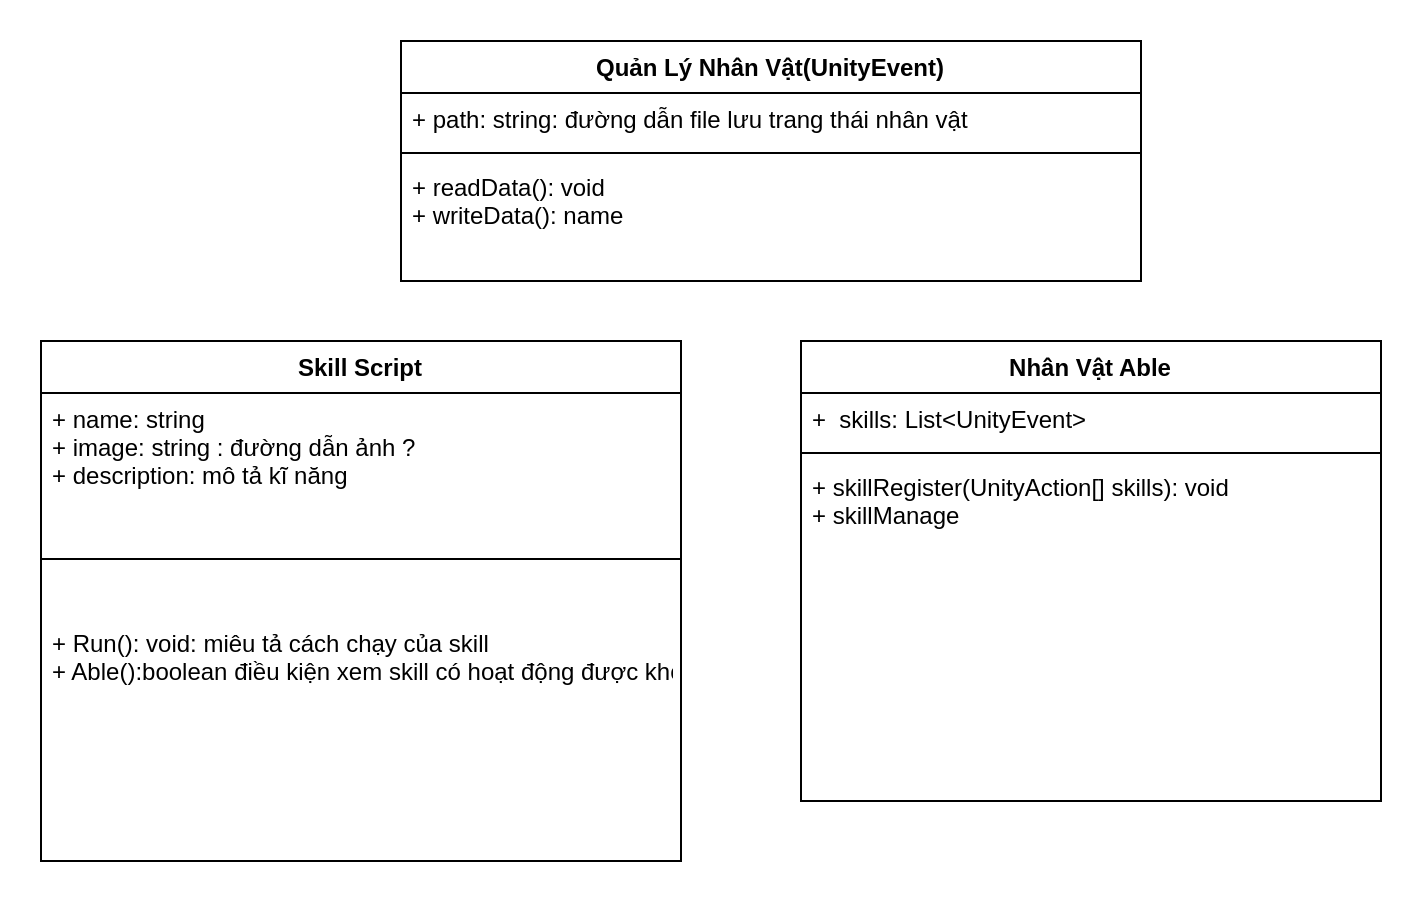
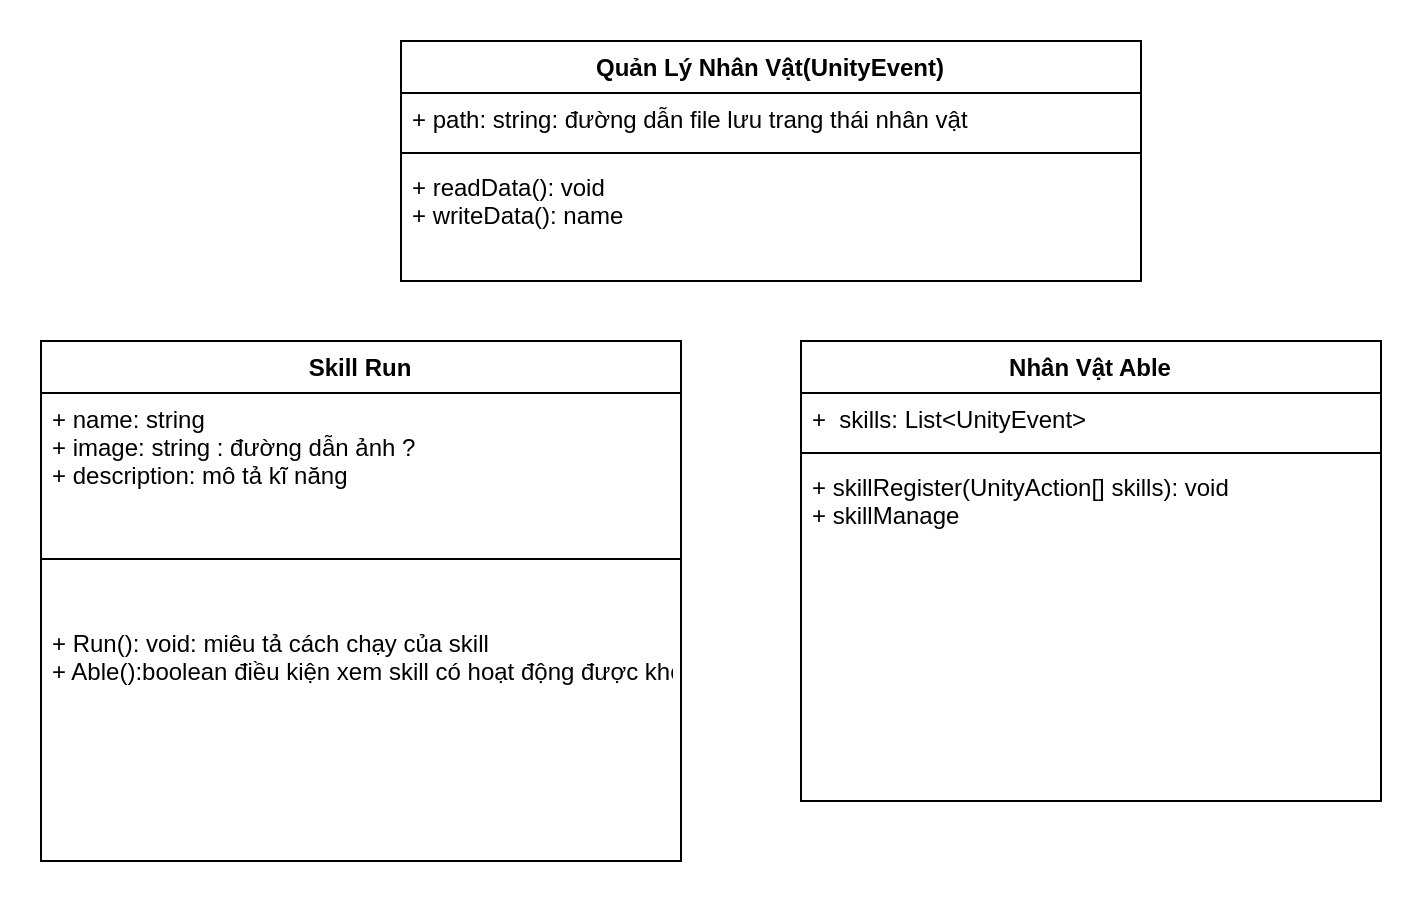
(360, 368) -> (360, 368)
